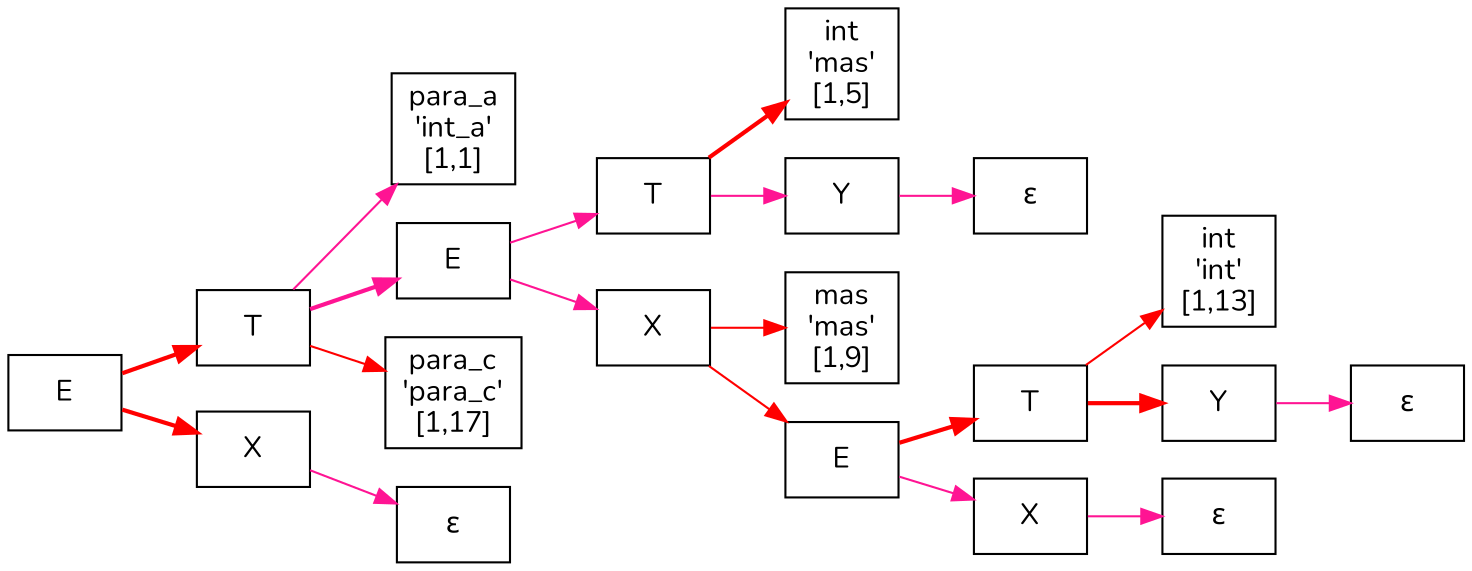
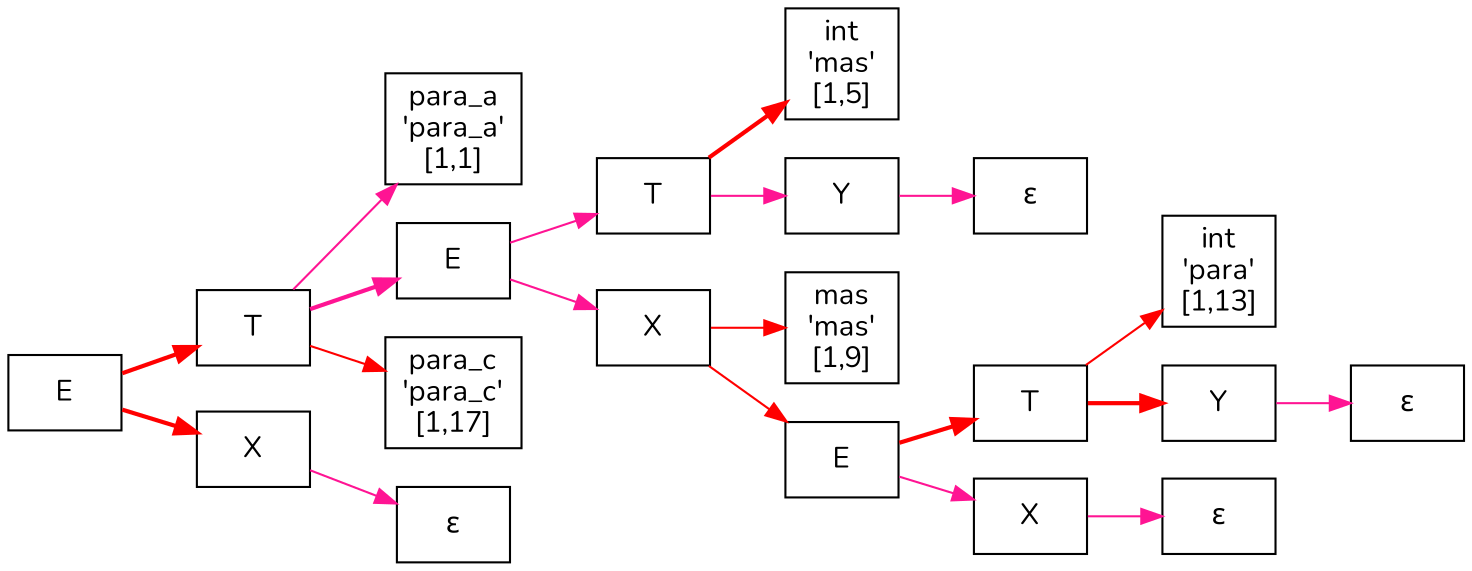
(453, 129) -> (453, 129)
(1219, 271) -> (1219, 271)
